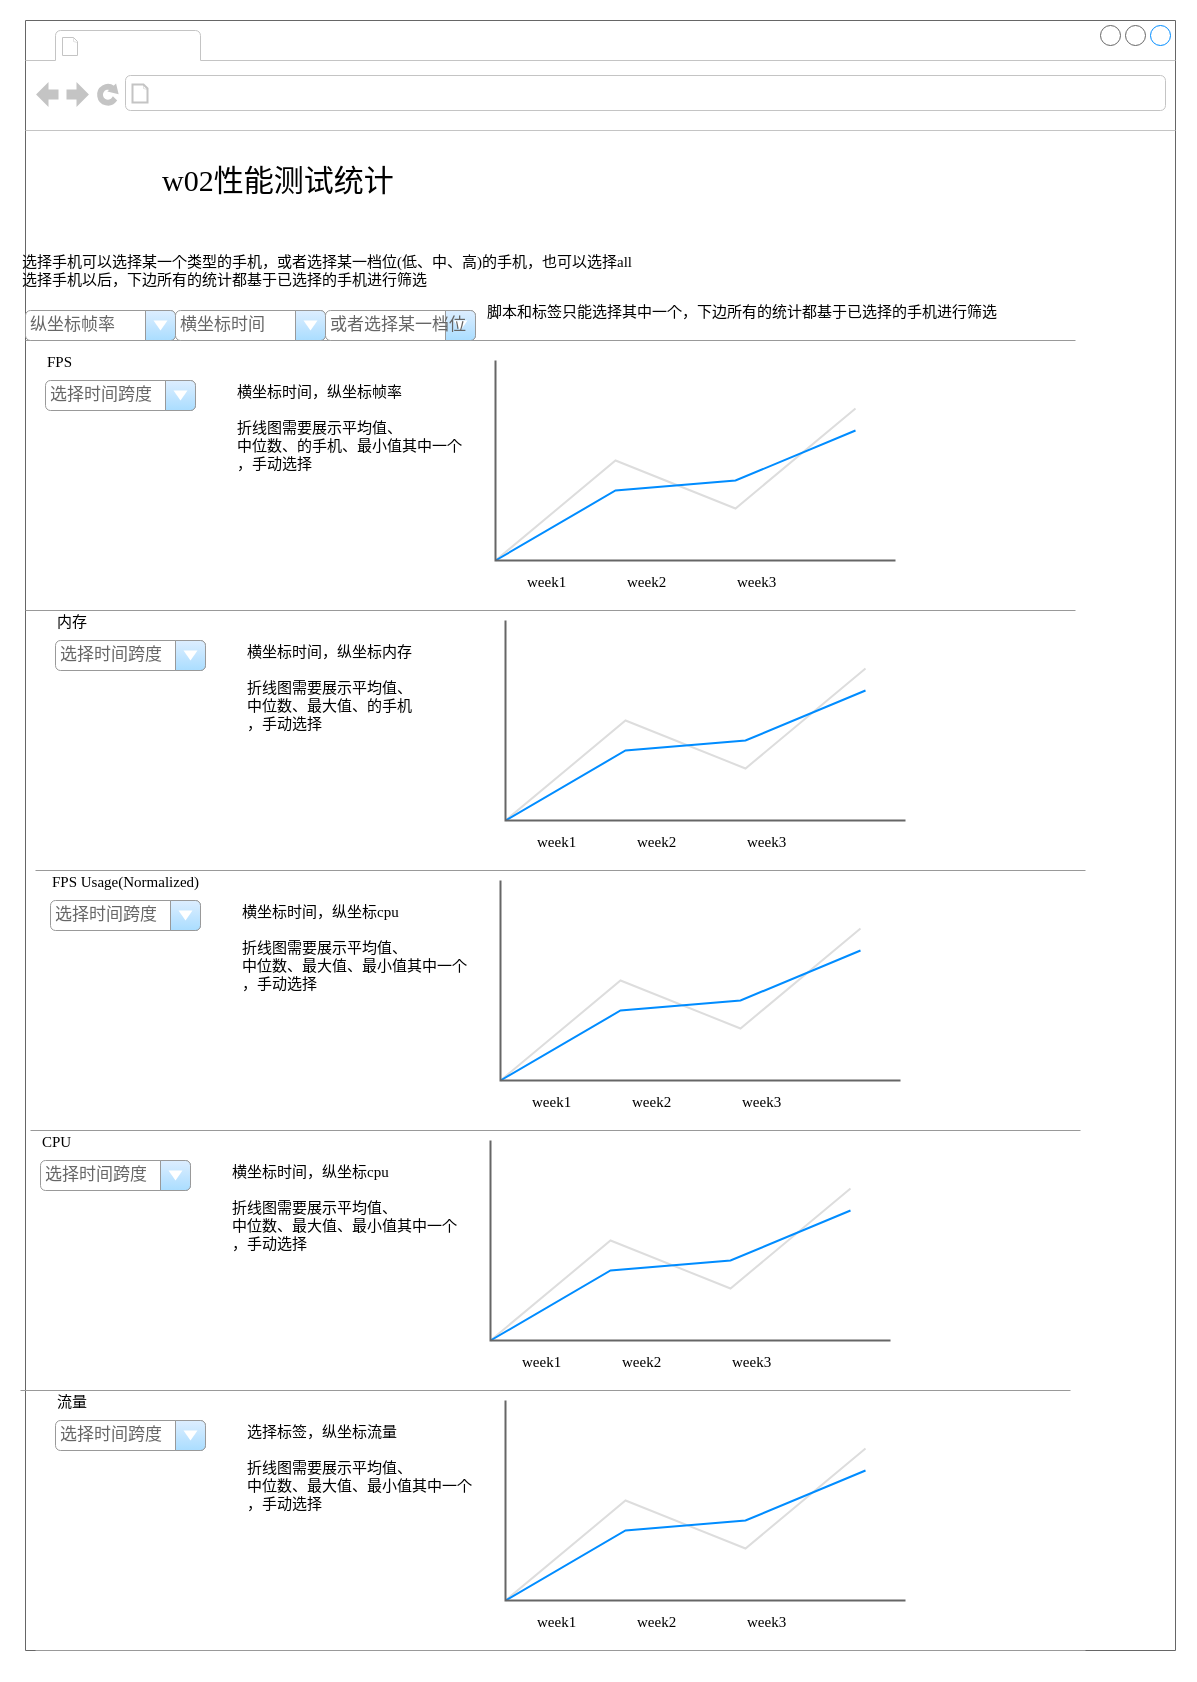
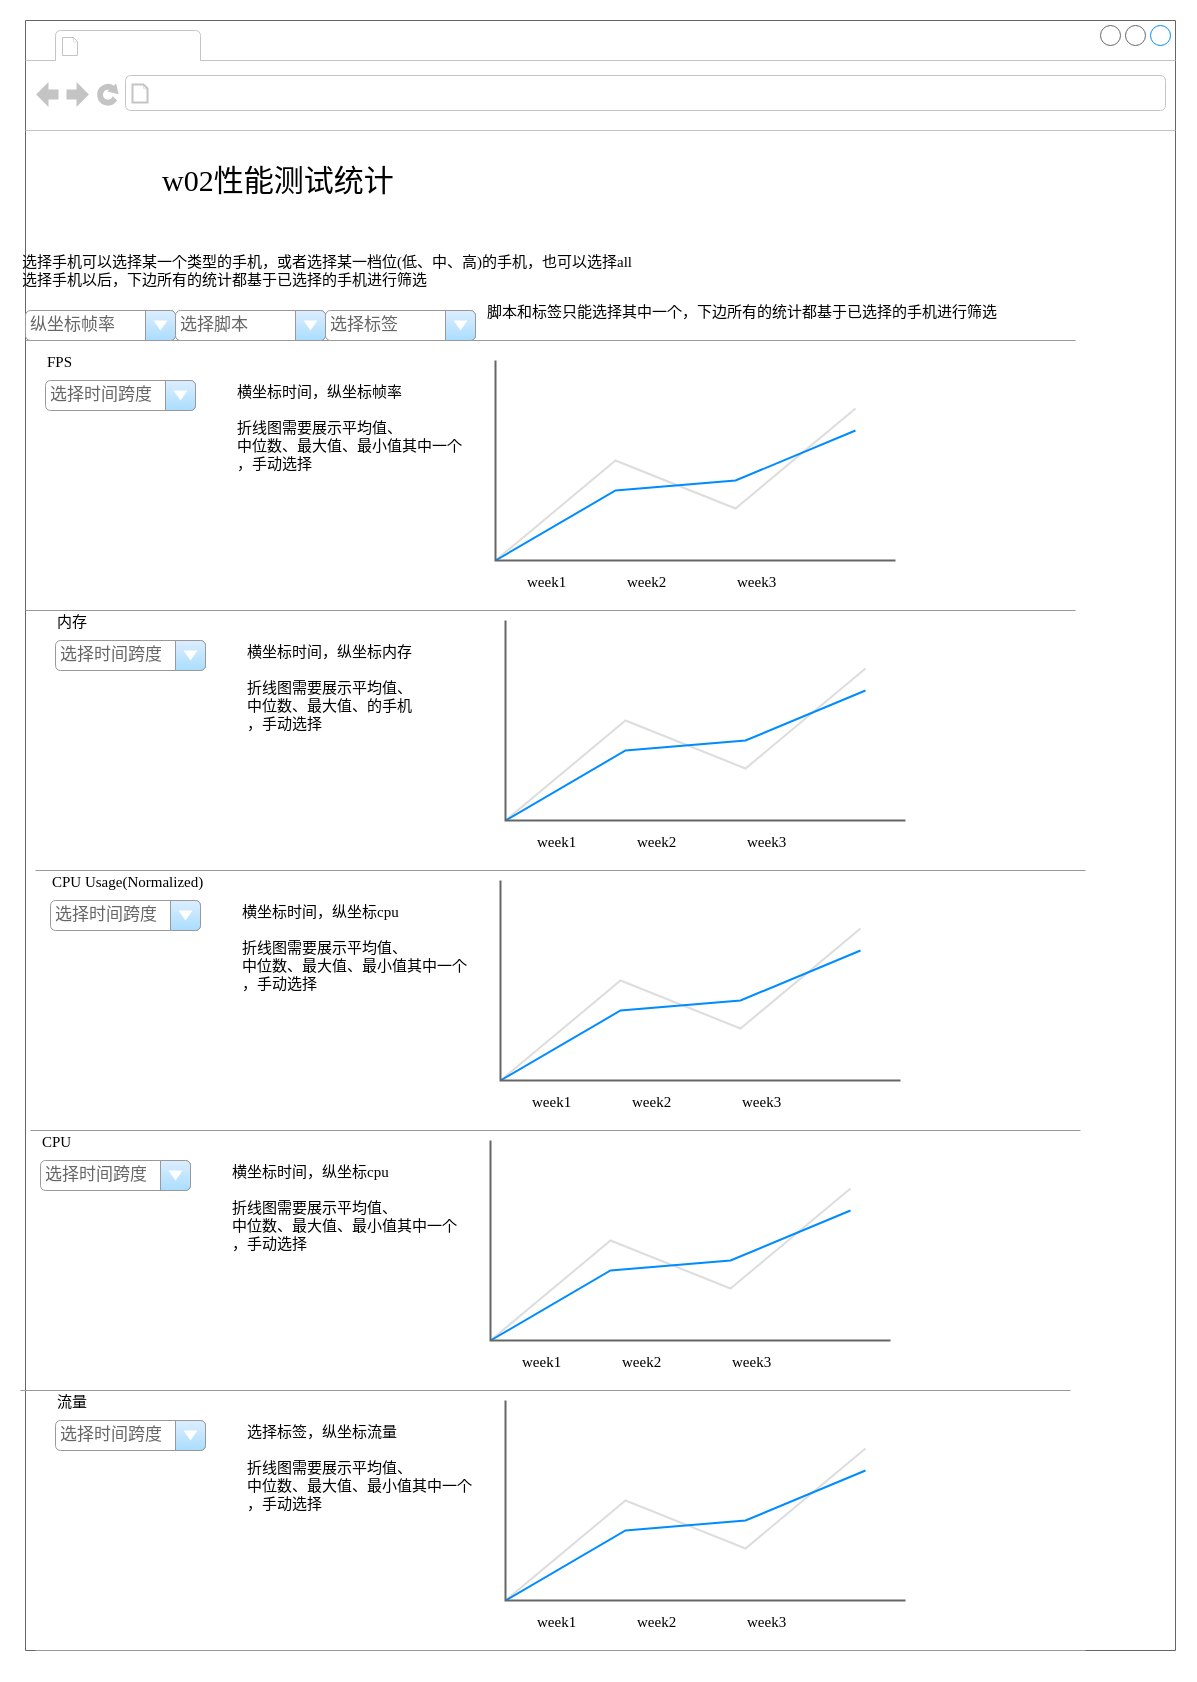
(223, 326) -> (215, 326)
(399, 326) -> (365, 326)
(350, 420) -> (350, 420)
(135, 883) -> (135, 883)
